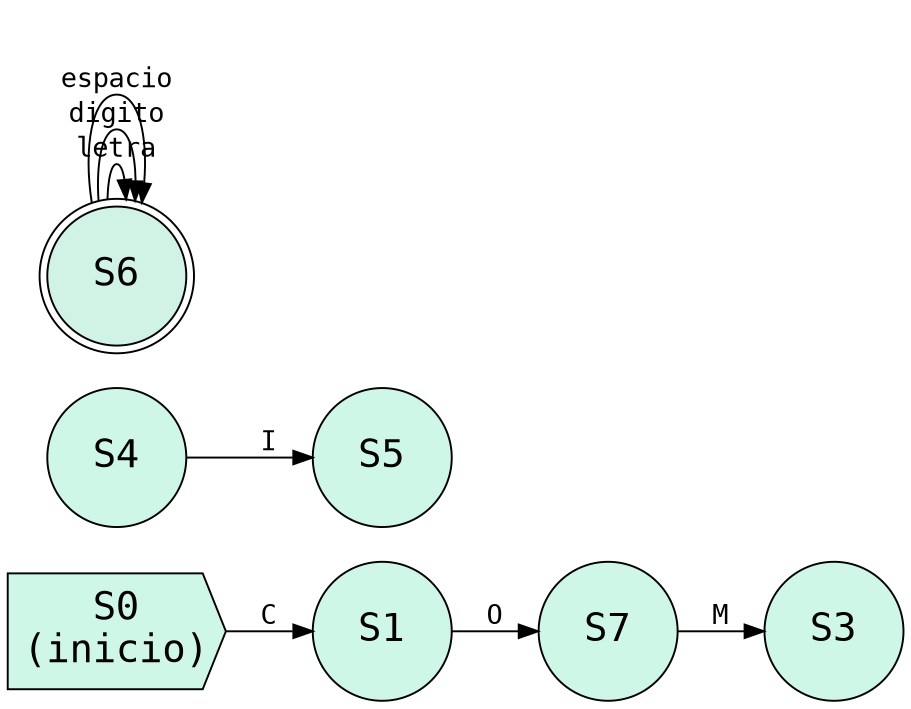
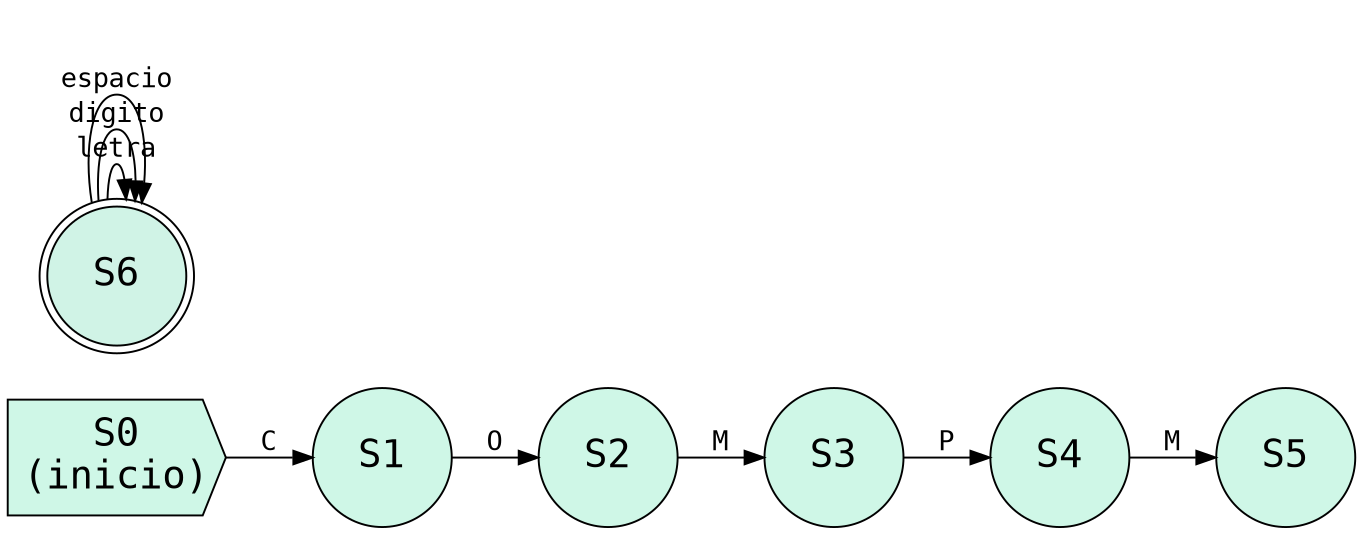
(269, 443) -> (1173, 443)
none -> (937, 458)
(608, 631) -> (608, 458)
